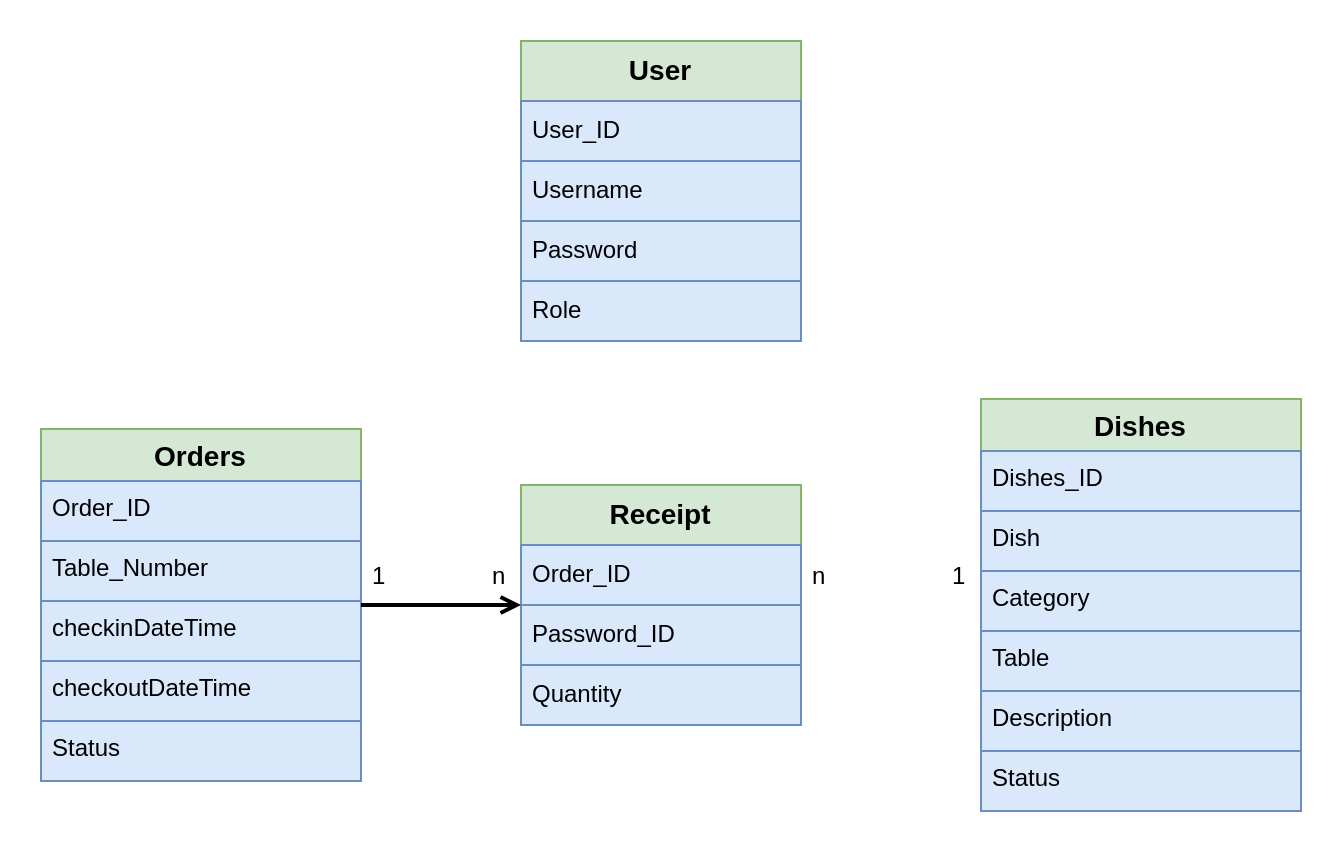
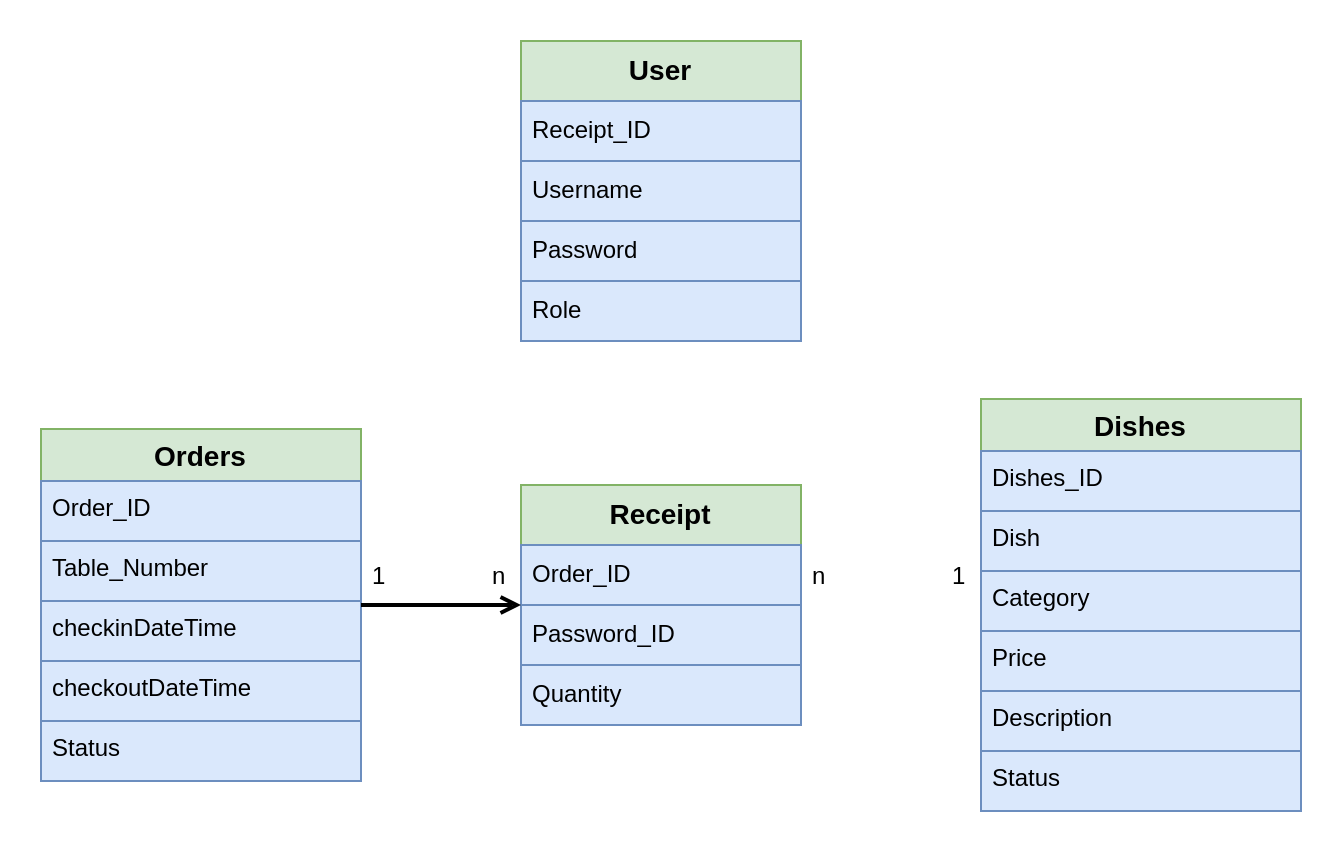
(580, 131) -> (597, 131)
(1023, 659) -> (1023, 659)
